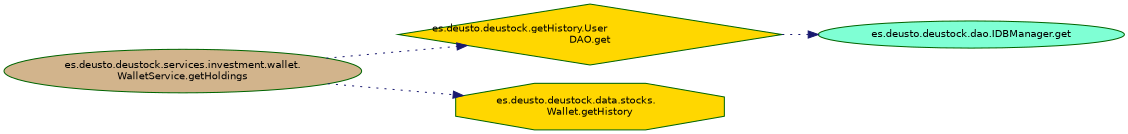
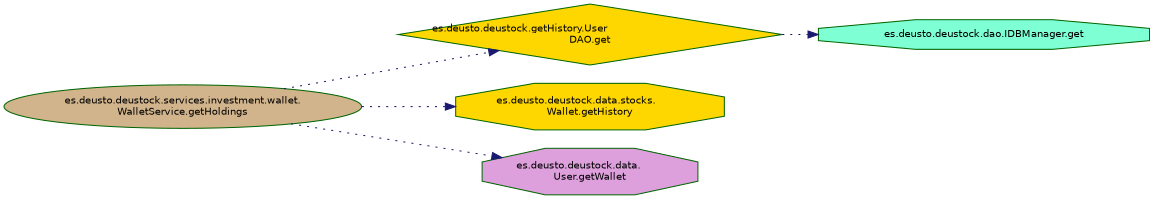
(971, 35) -> (984, 35)
none -> (590, 172)
